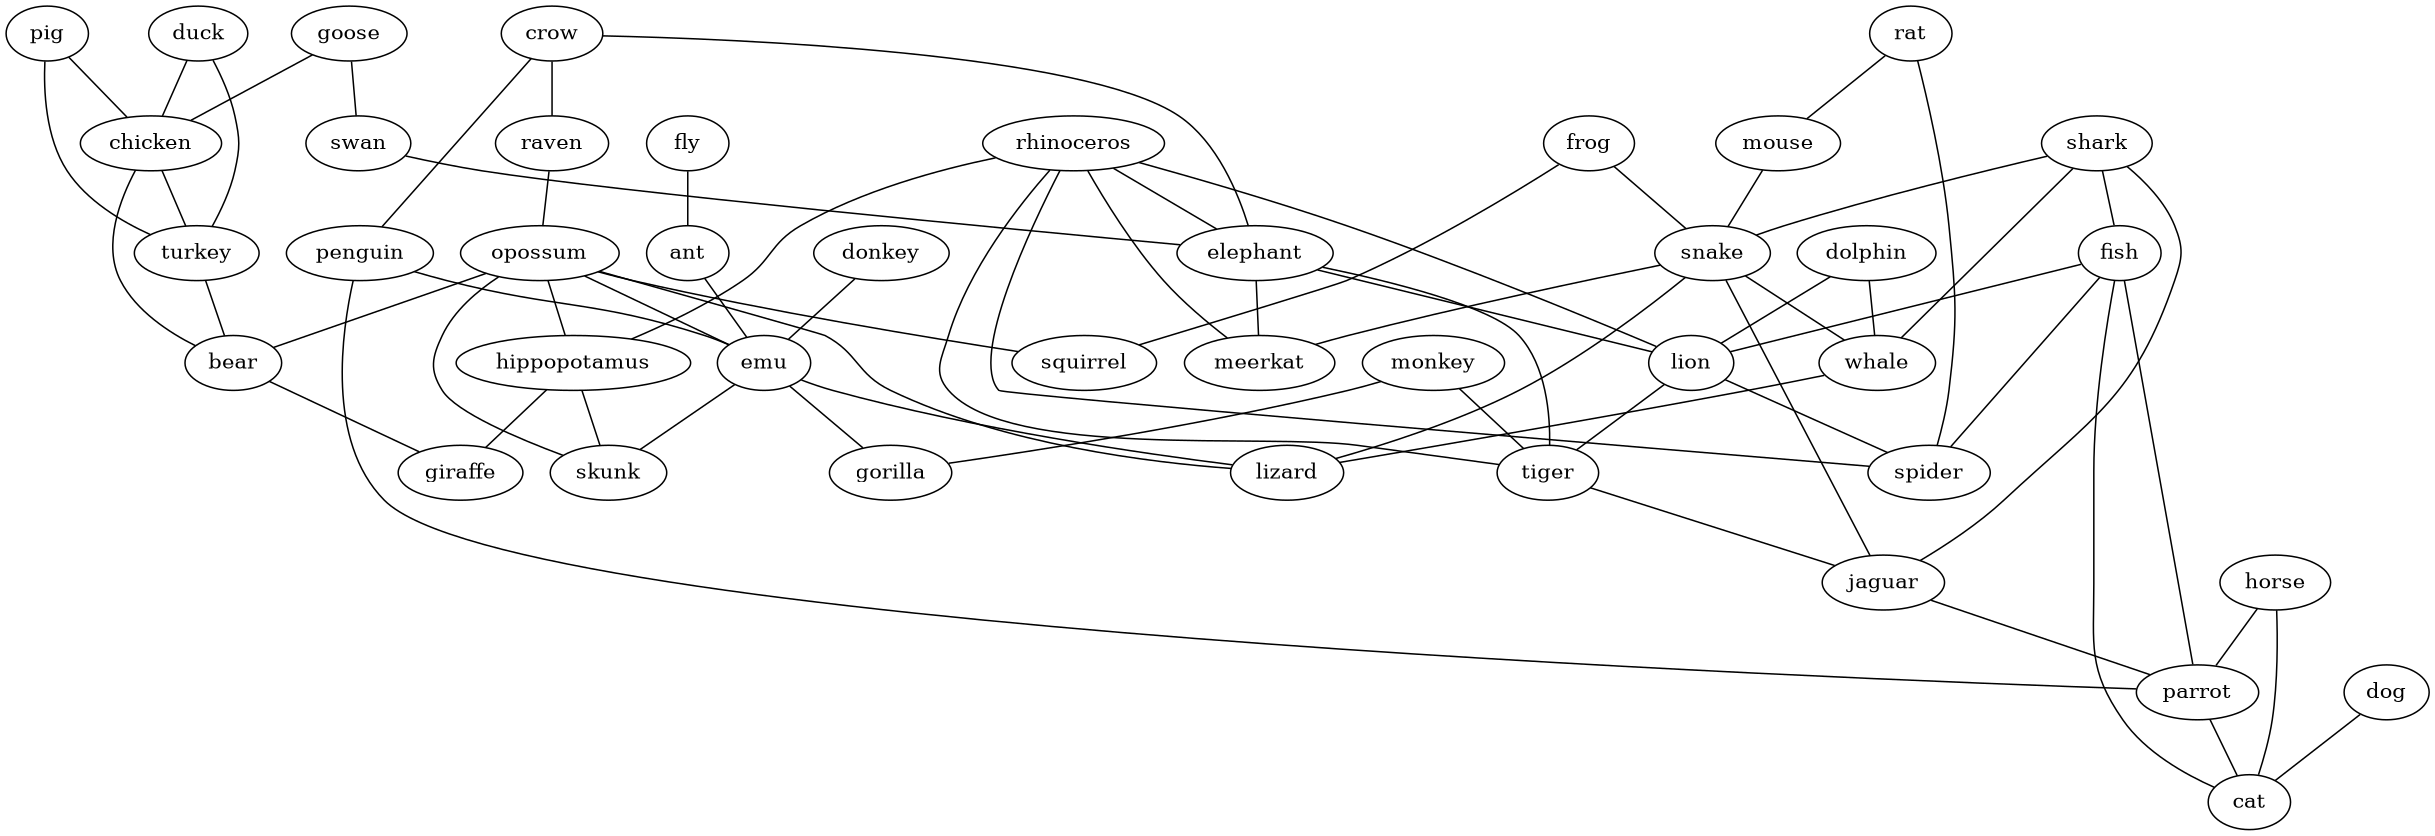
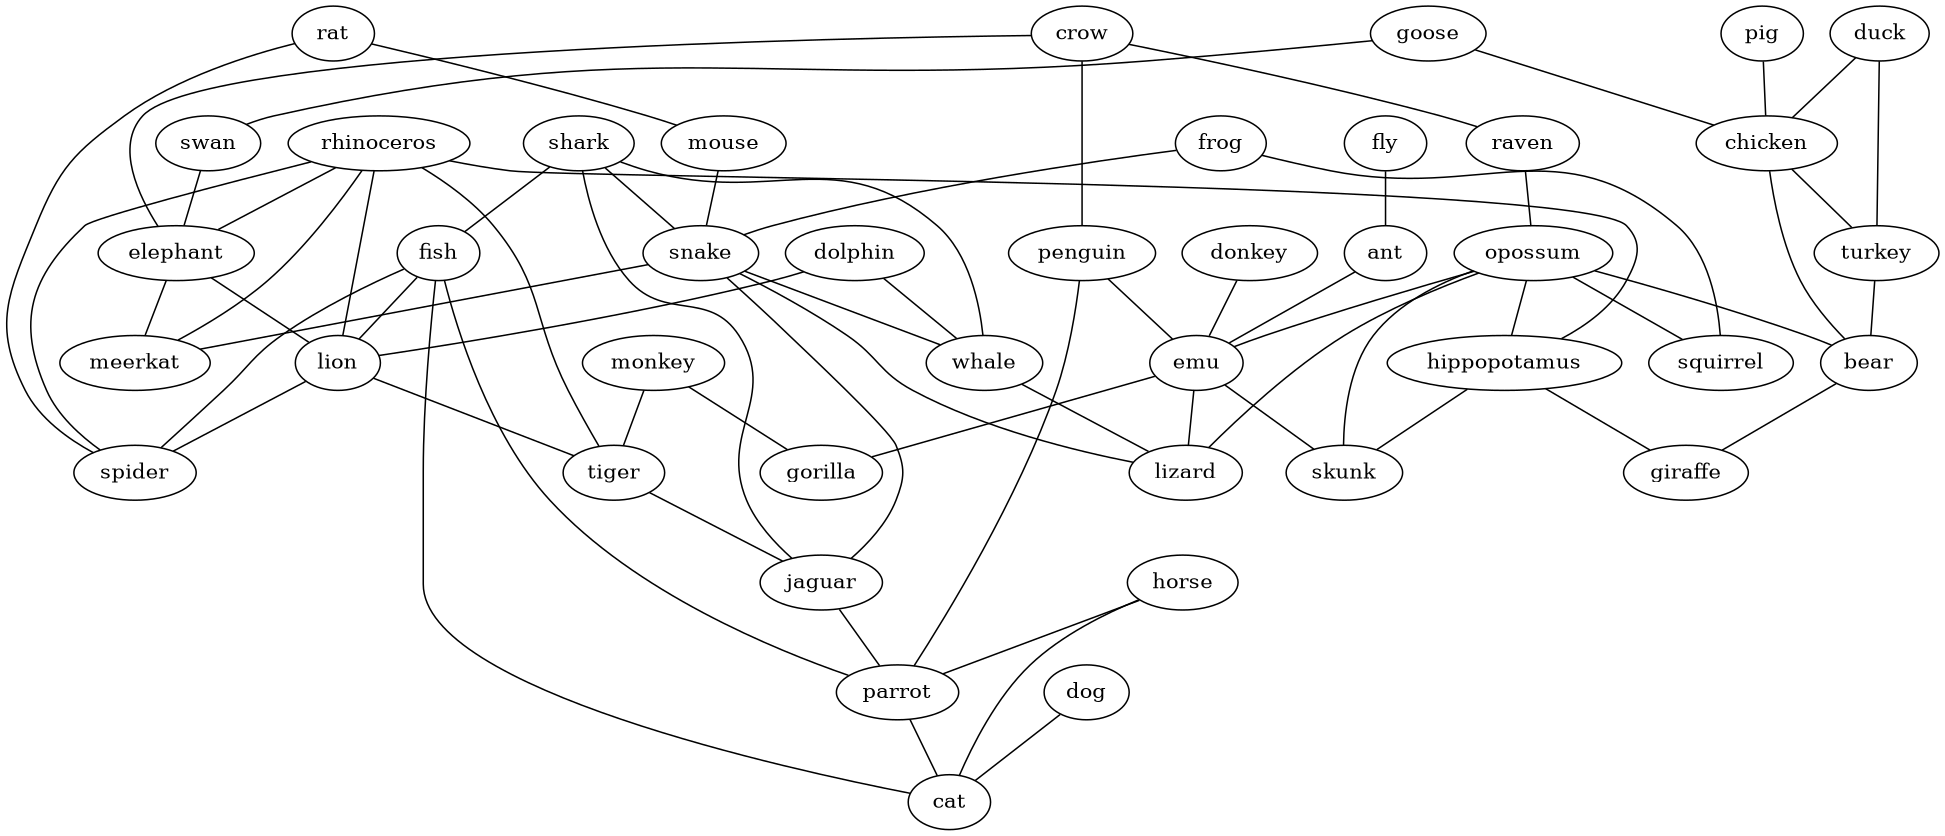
(65, 168) -> none
(1508, 327) -> none
